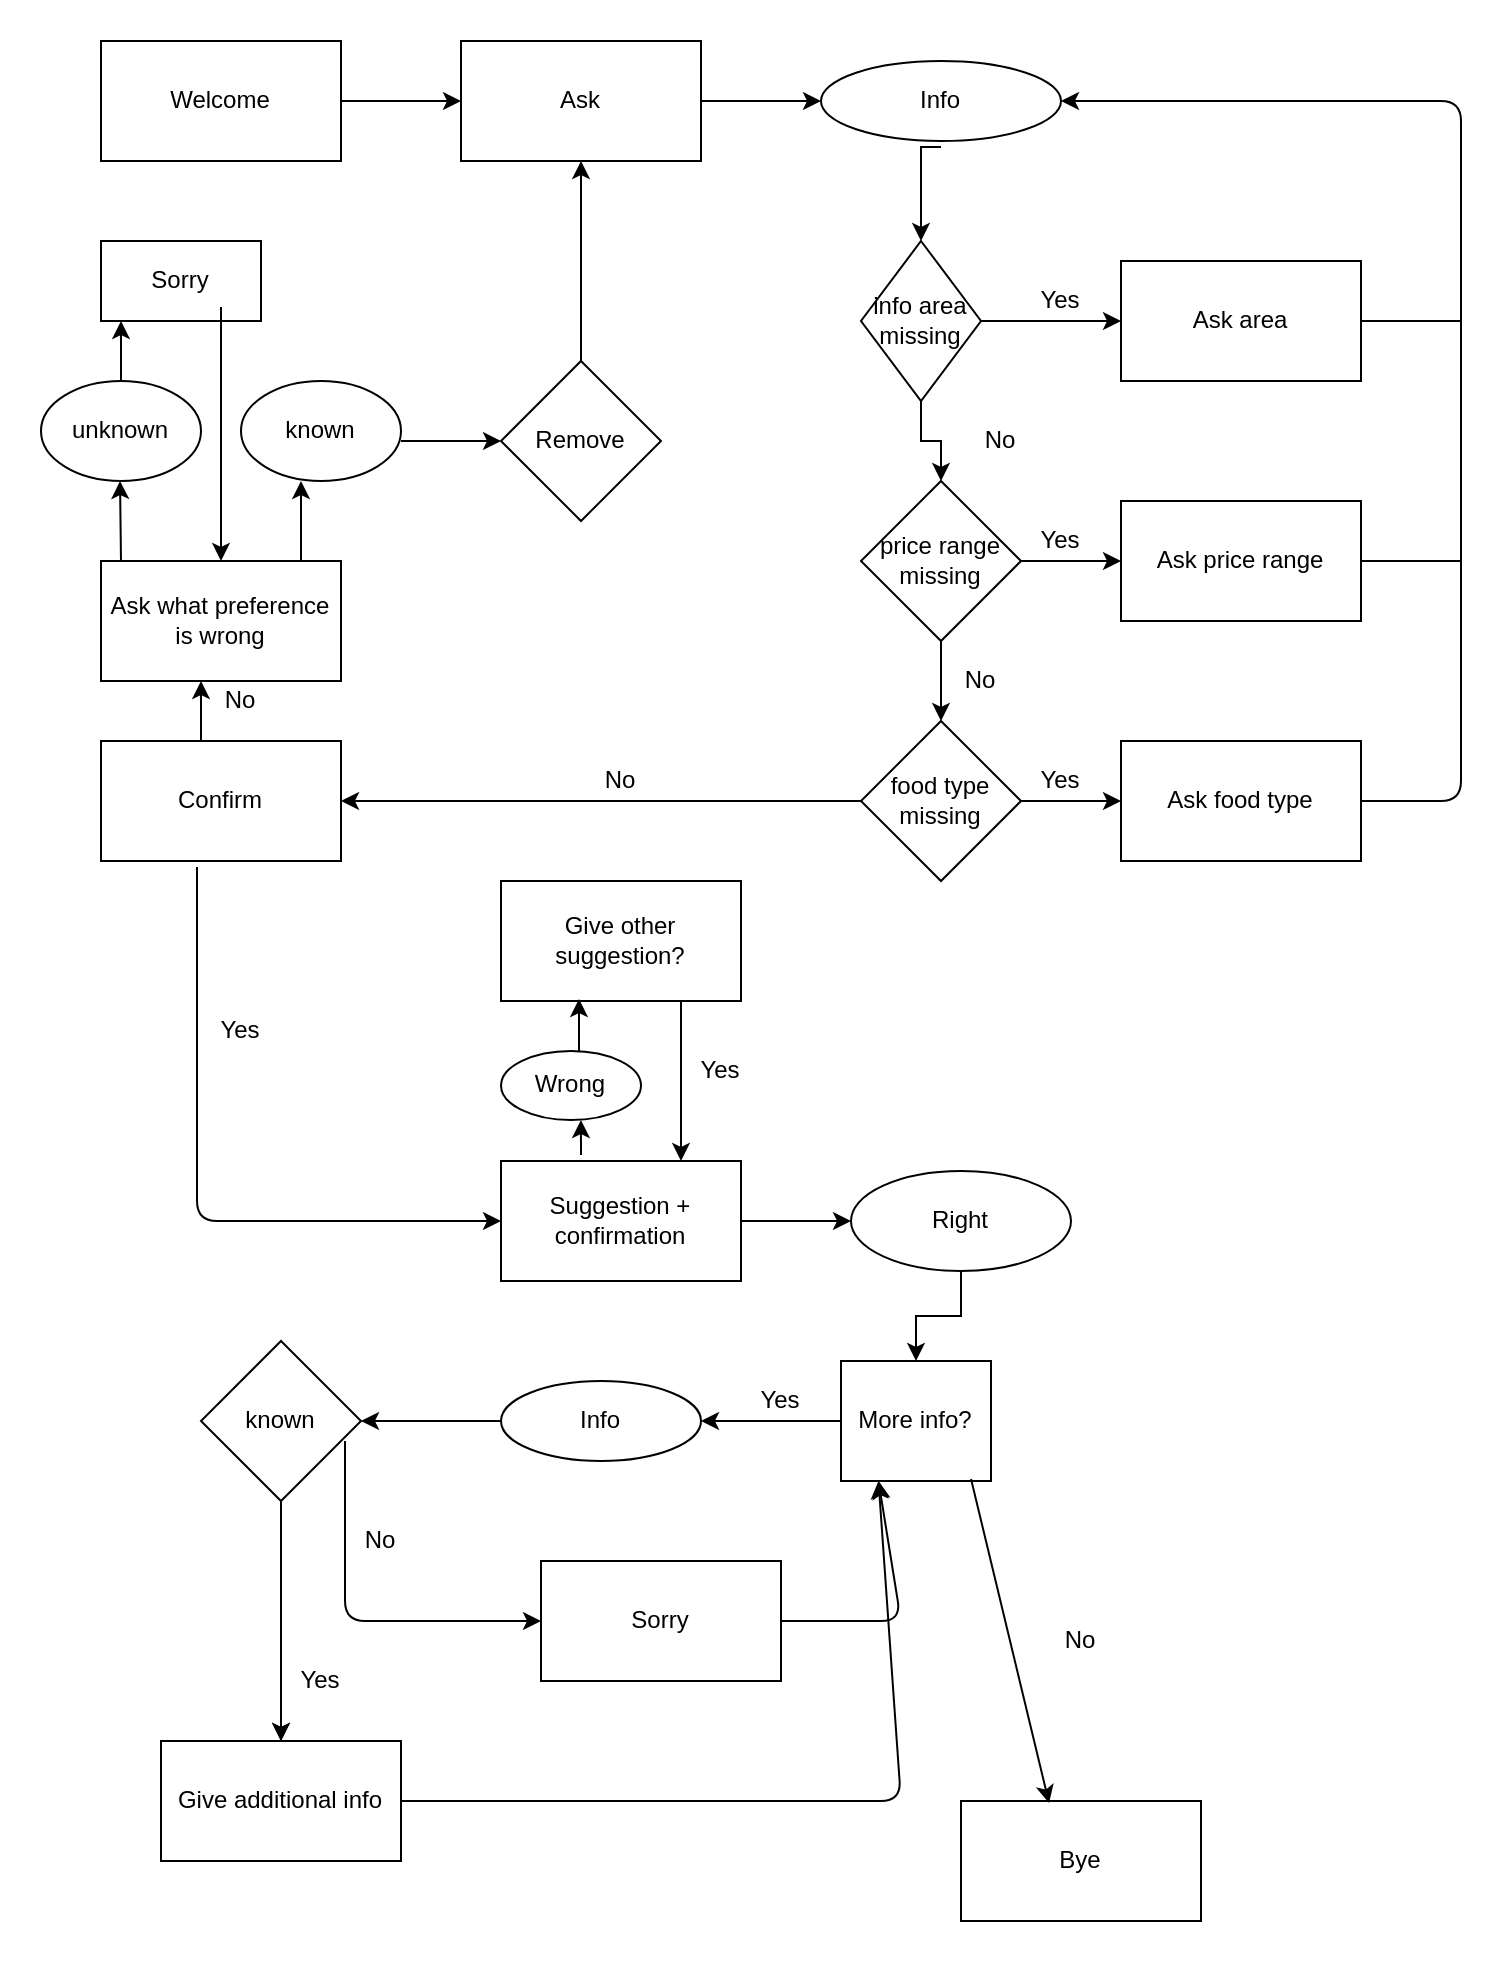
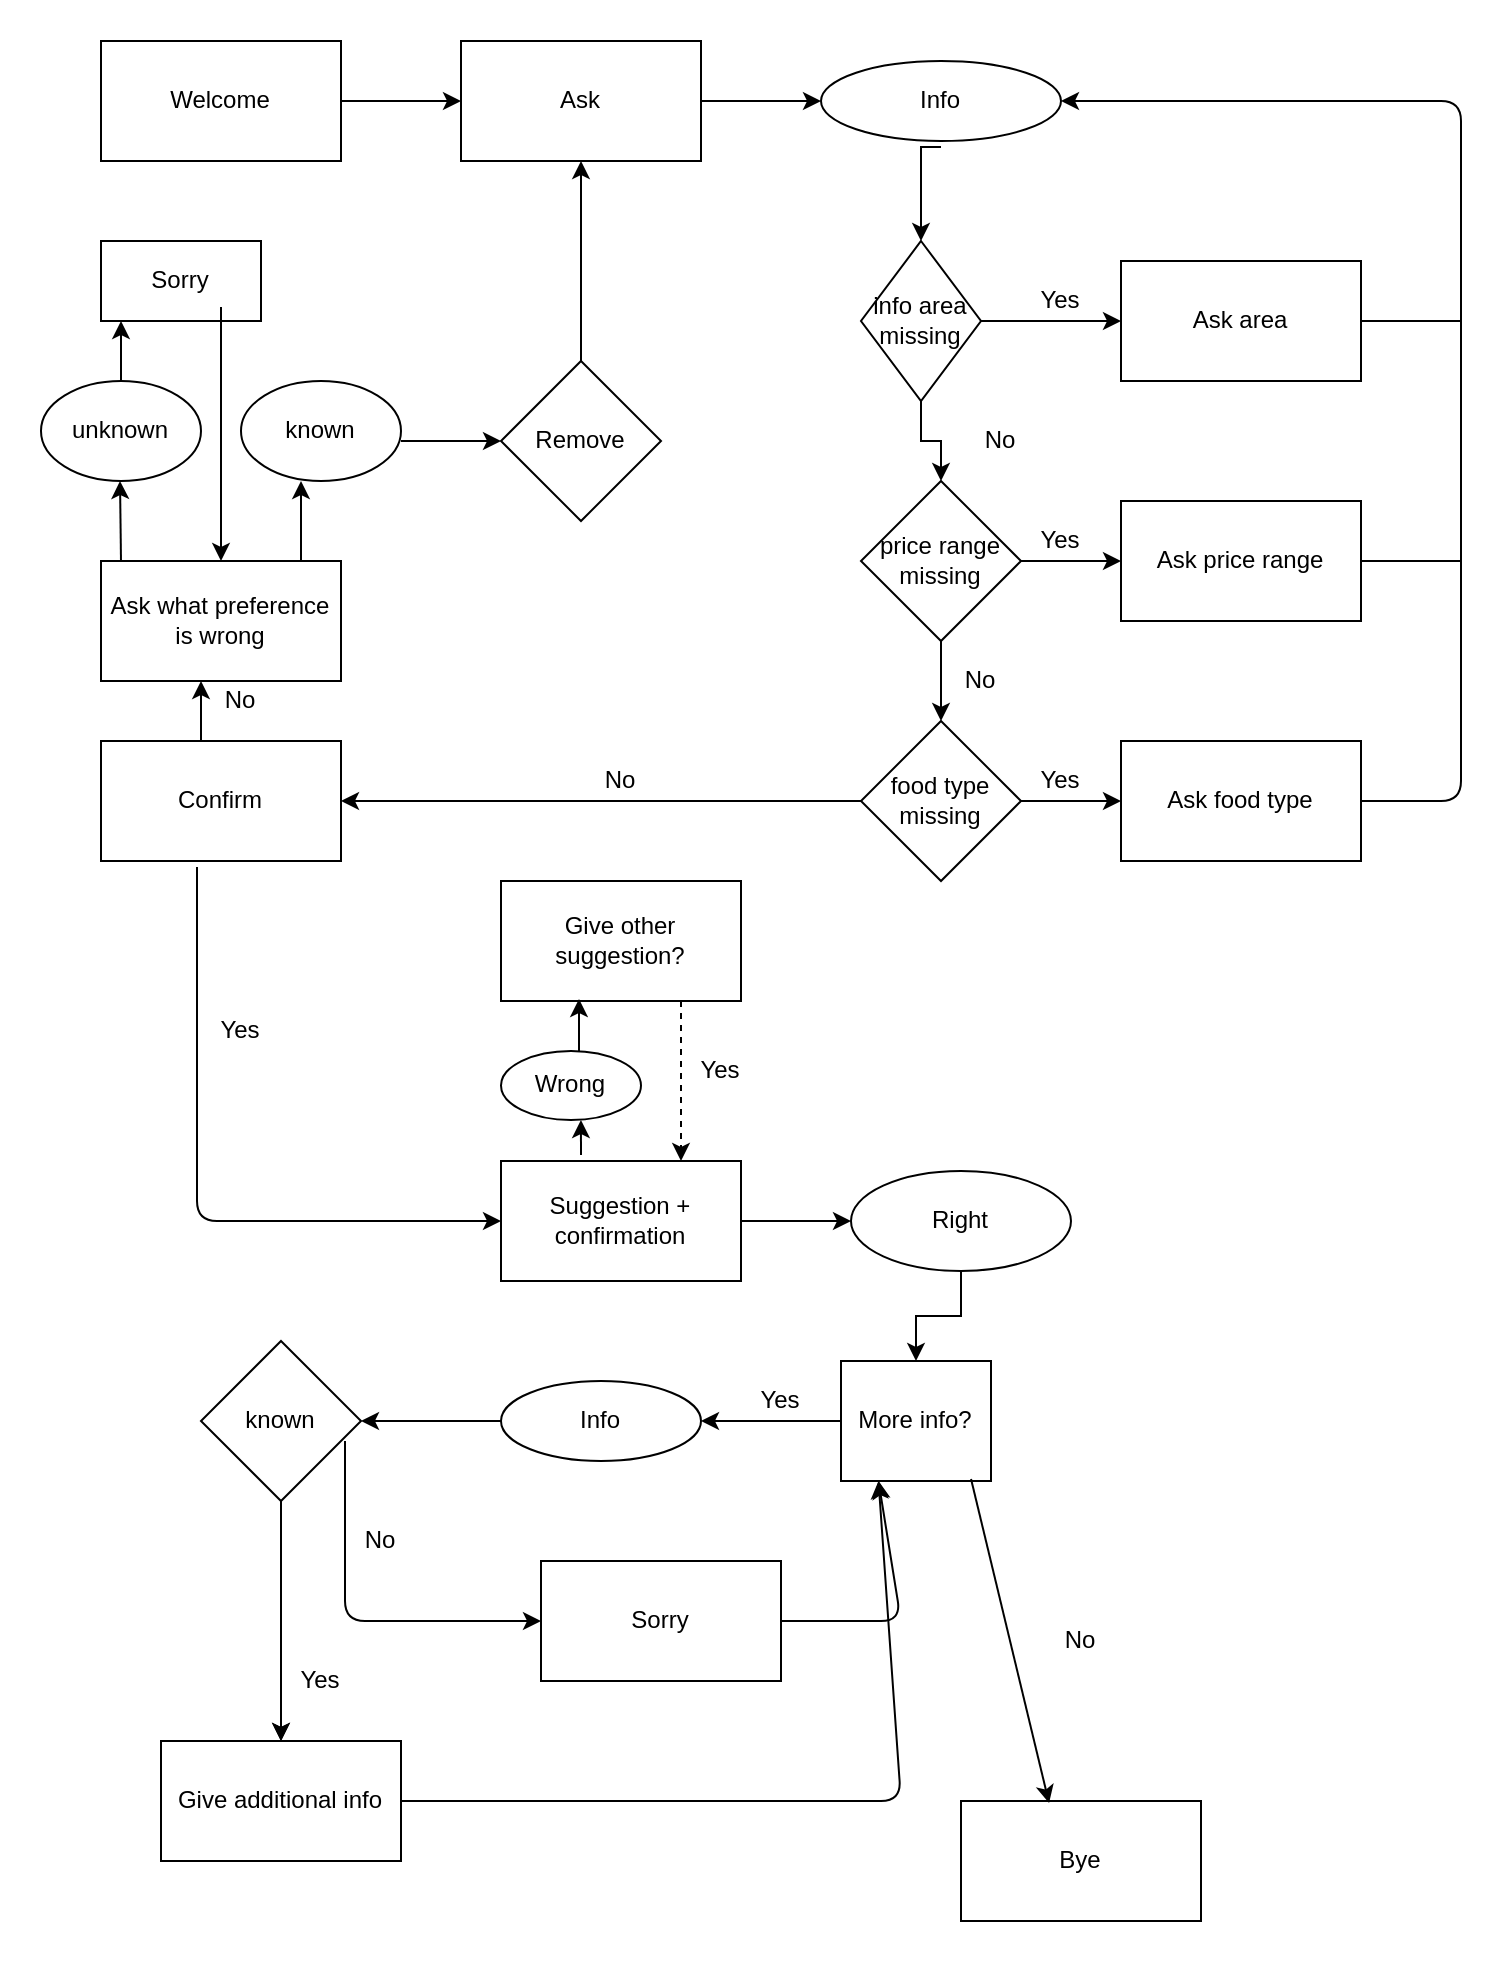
(681, 1074) -> (681, 1074)
